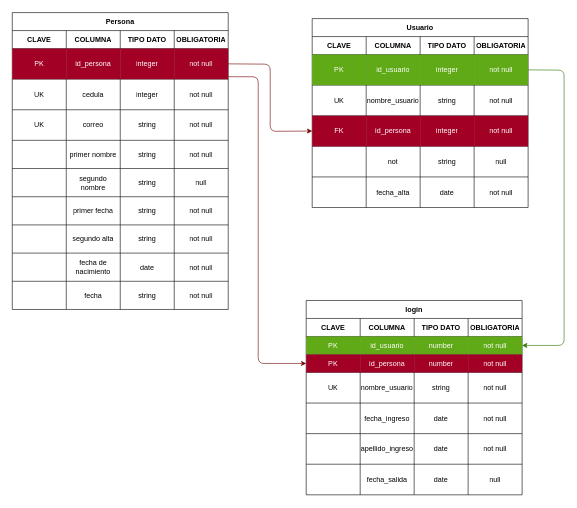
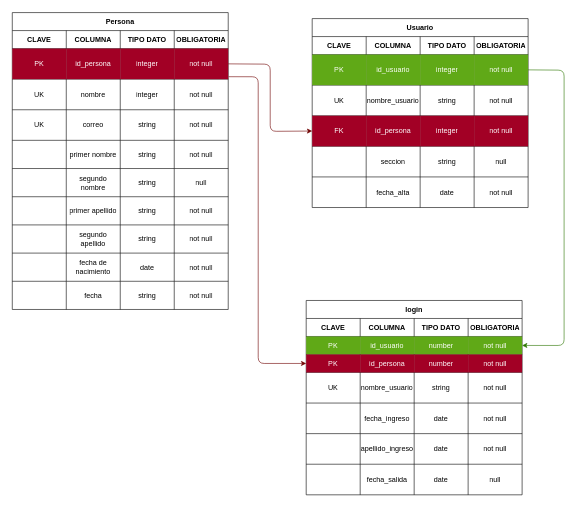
(93, 95) -> (93, 95)
(393, 162) -> (393, 162)
(93, 211) -> (93, 211)
(93, 239) -> (93, 239)
